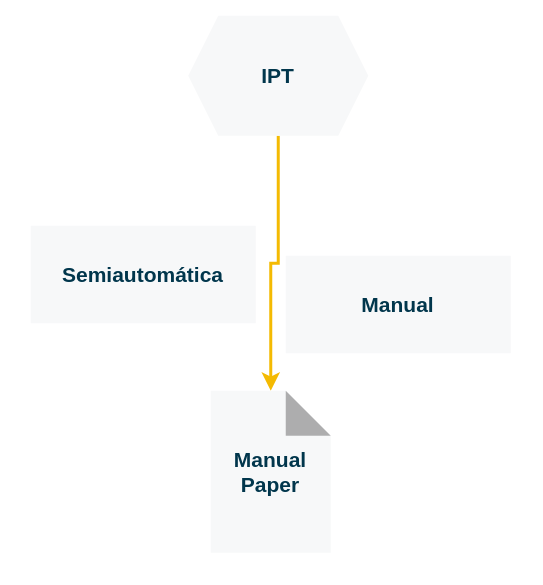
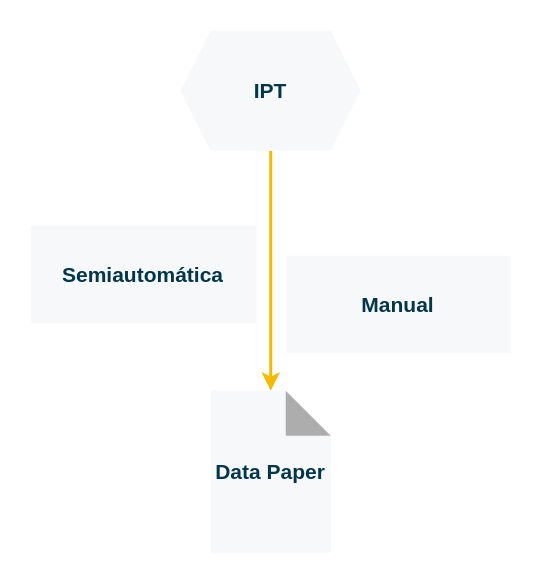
(278, 76) -> (271, 91)
(271, 472) -> (271, 472)
